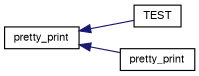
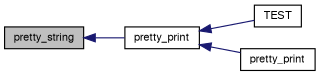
none -> (44, 38)
